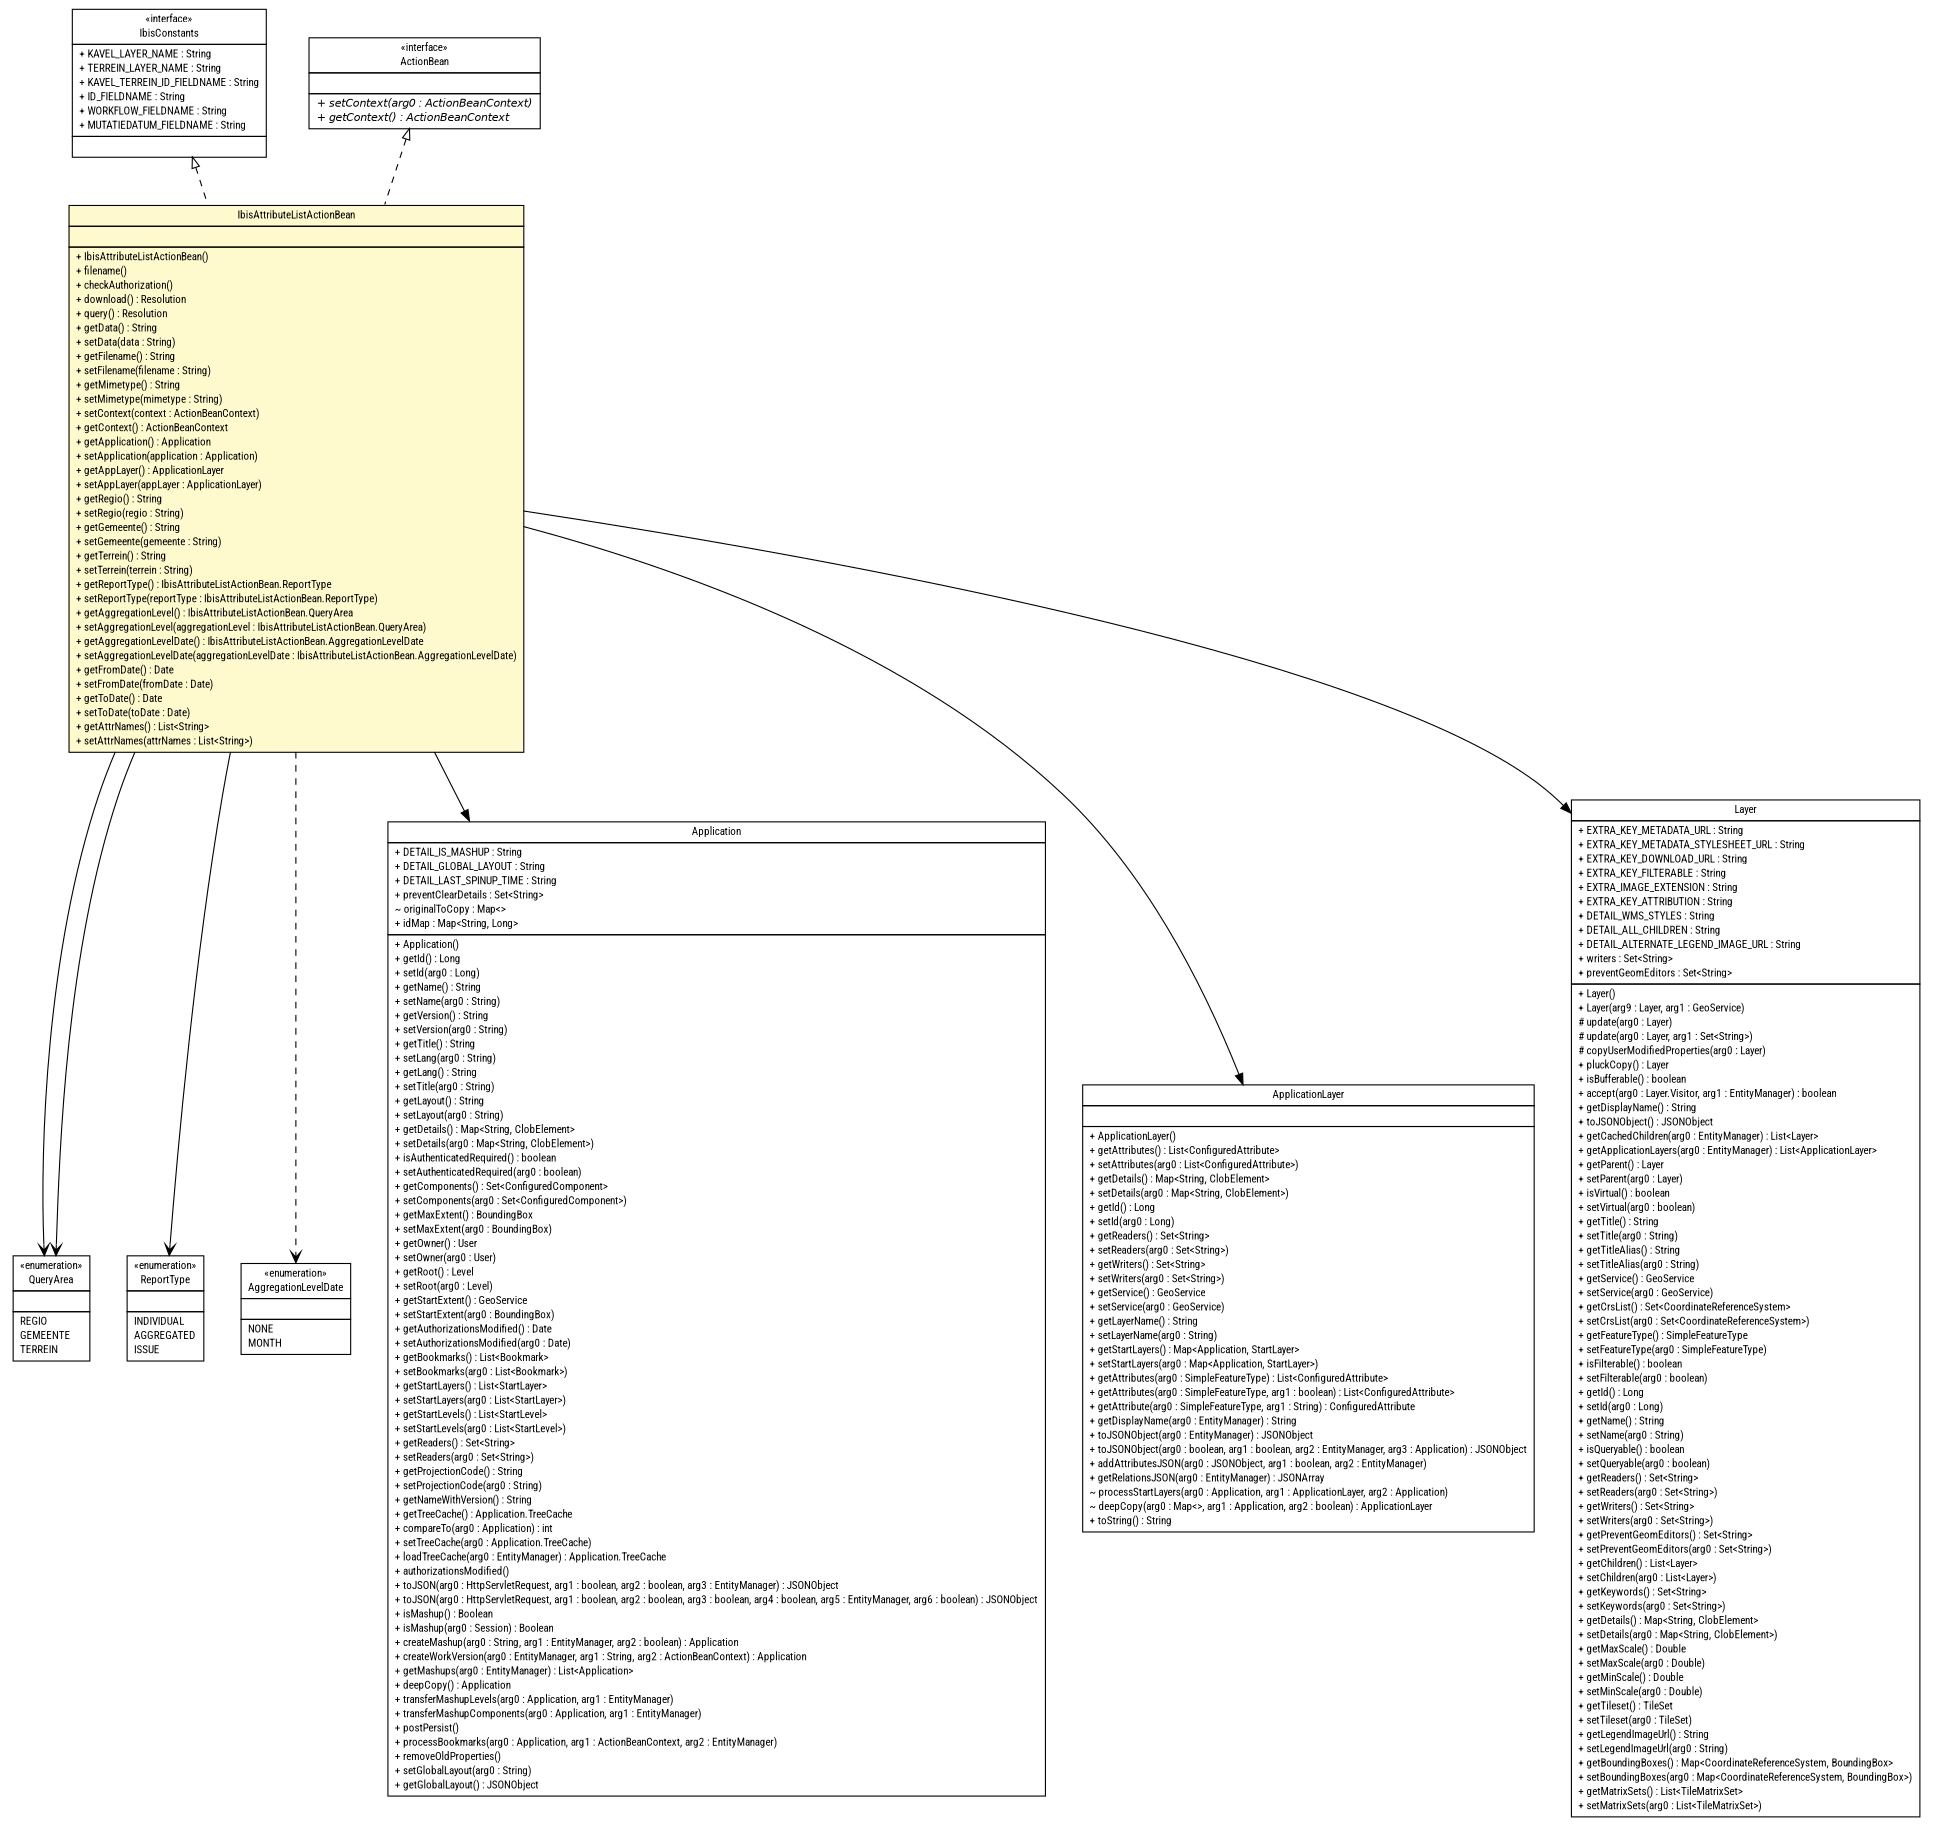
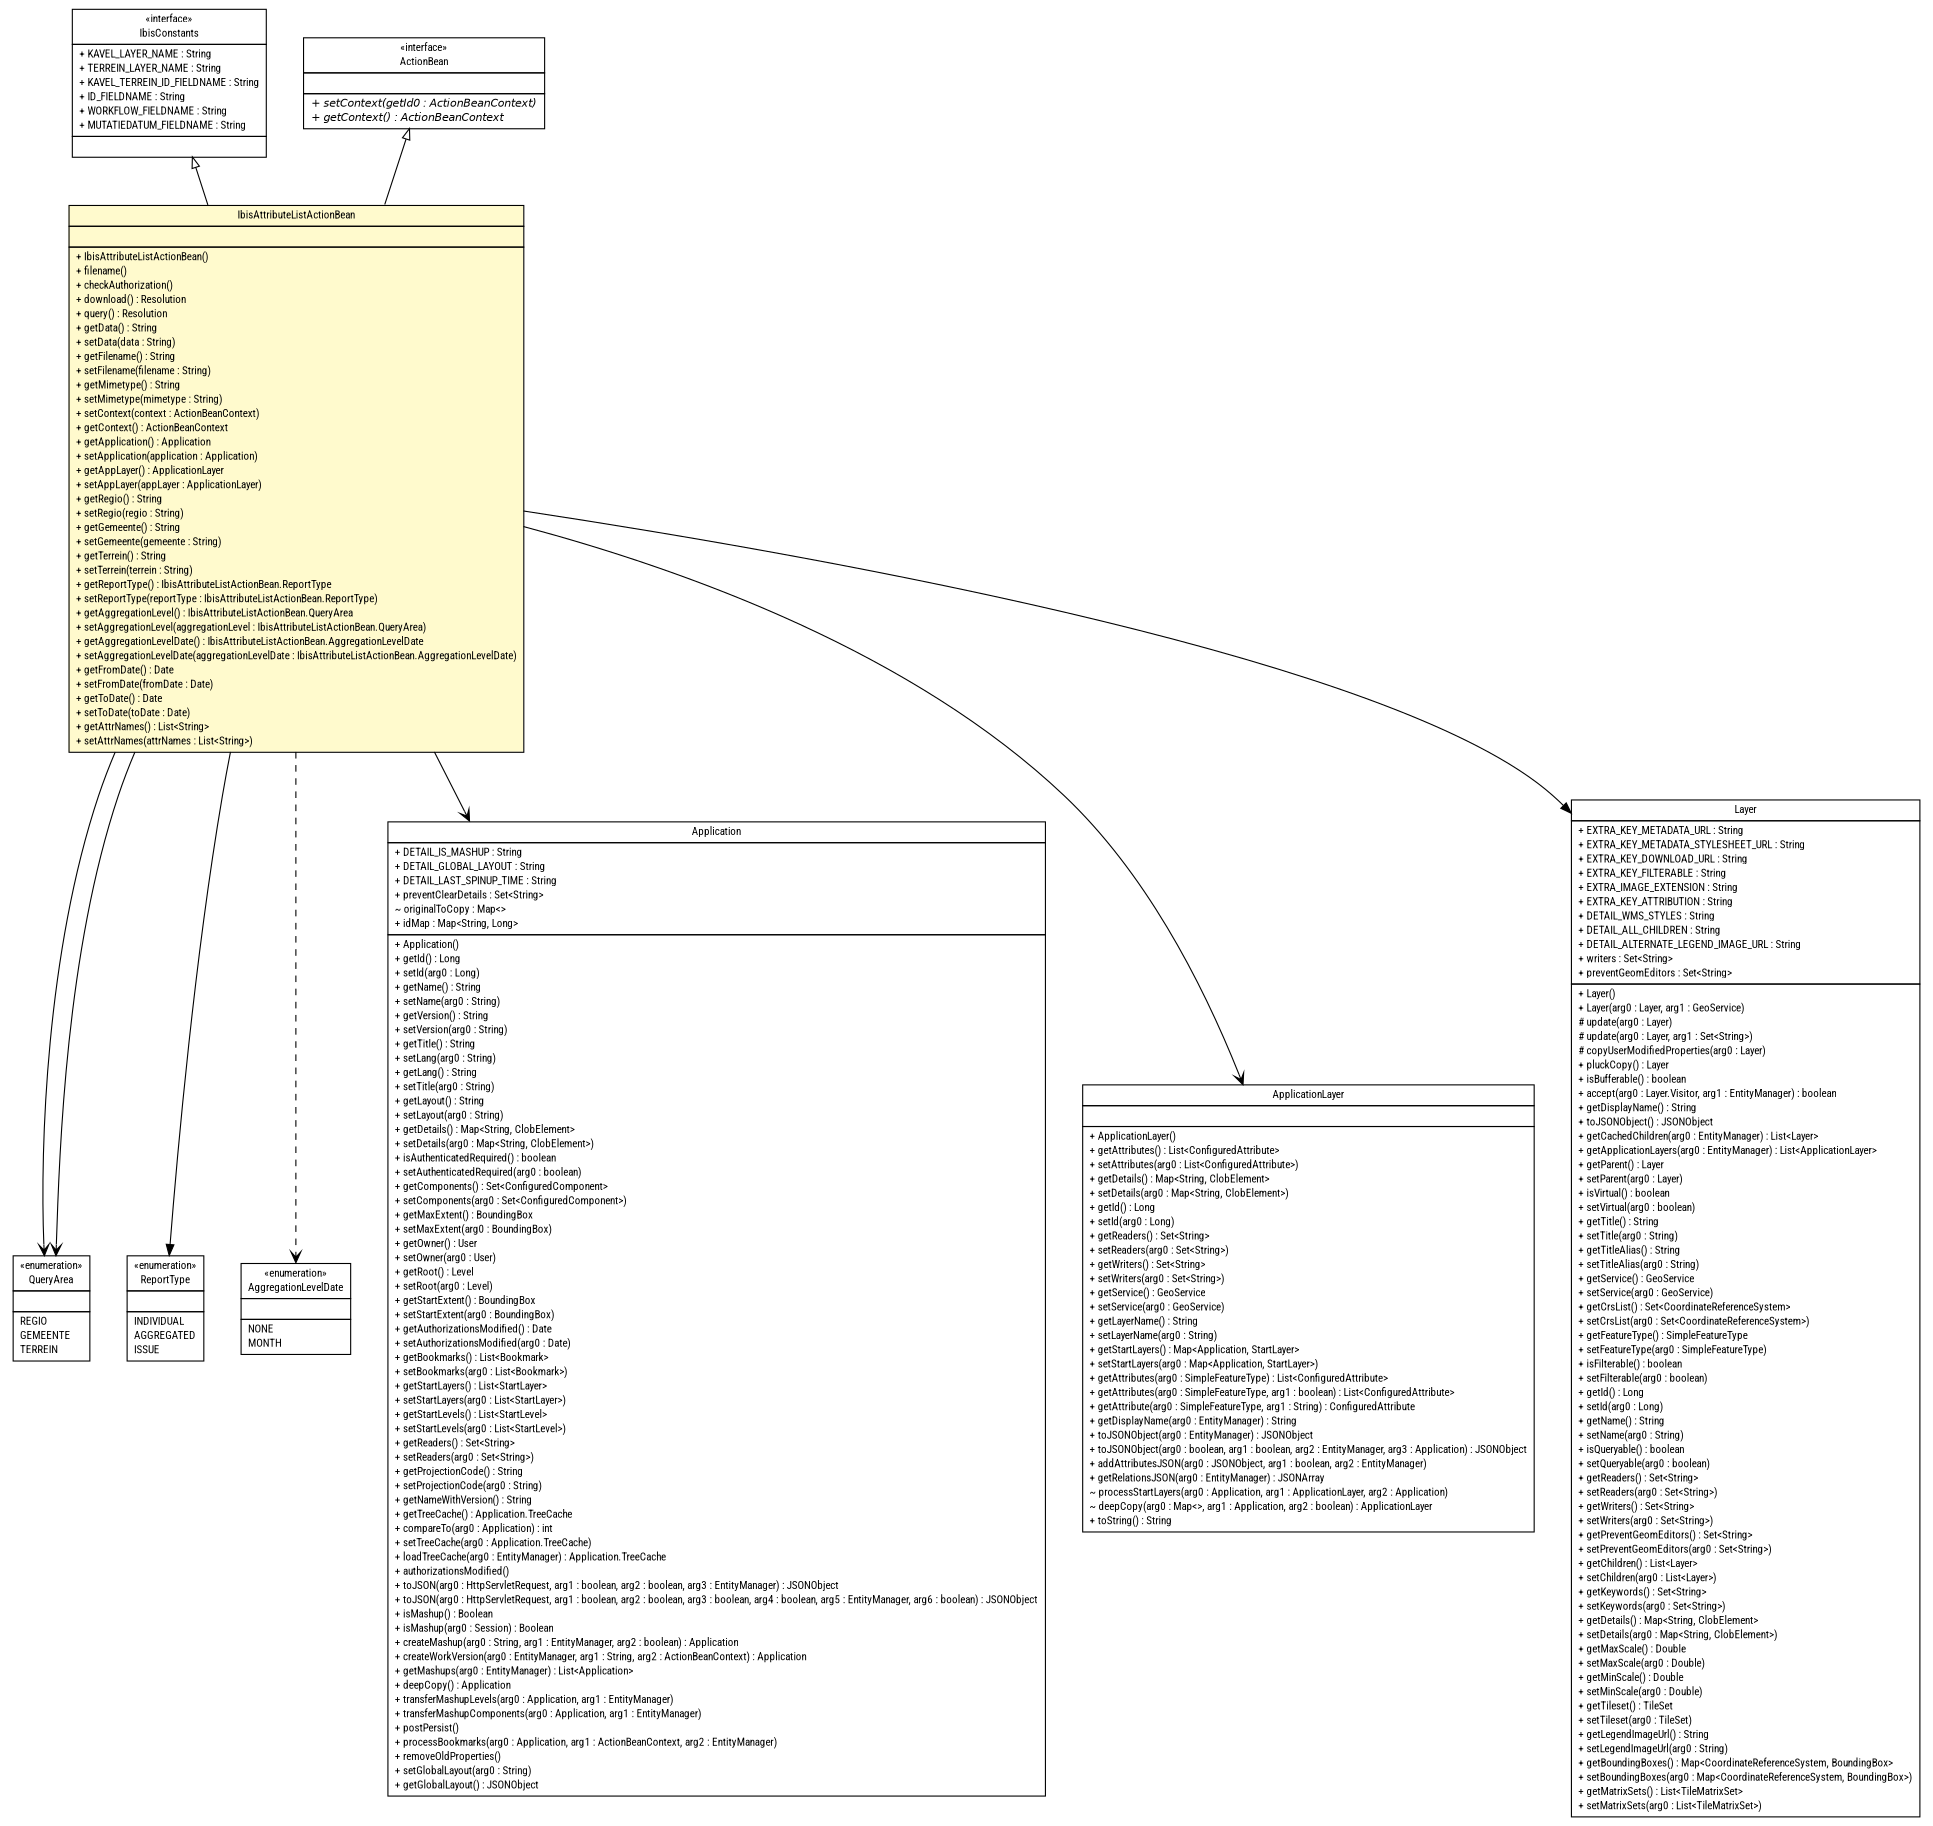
(425, 104) -> (424, 104)
(395, 172) -> (395, 172)
(202, 186) -> (202, 186)
(955, 710) -> (955, 710)
(449, 782) -> (449, 782)
(194, 997) -> (194, 997)
(1662, 1008) -> (1662, 1008)
(461, 1301) -> (465, 1301)
